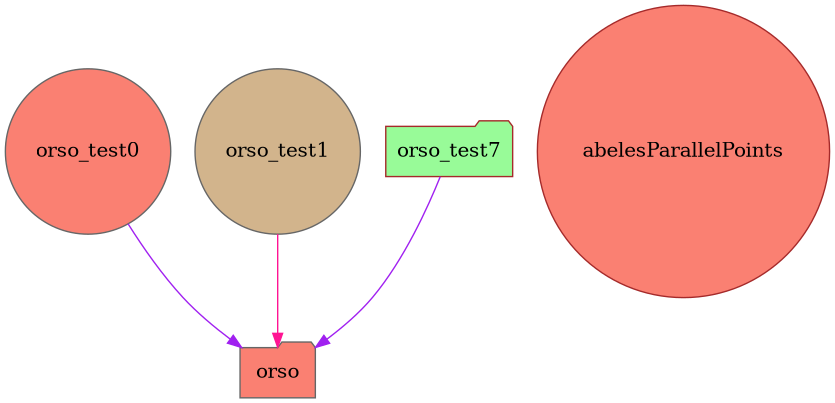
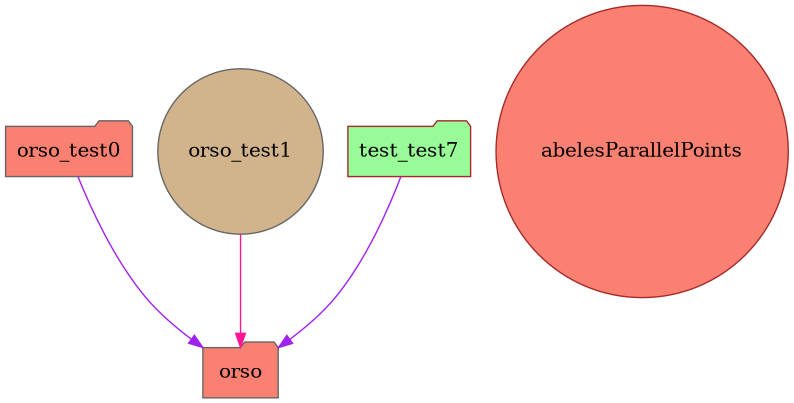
(88, 151) -> (69, 151)
(449, 151) -> (409, 151)
